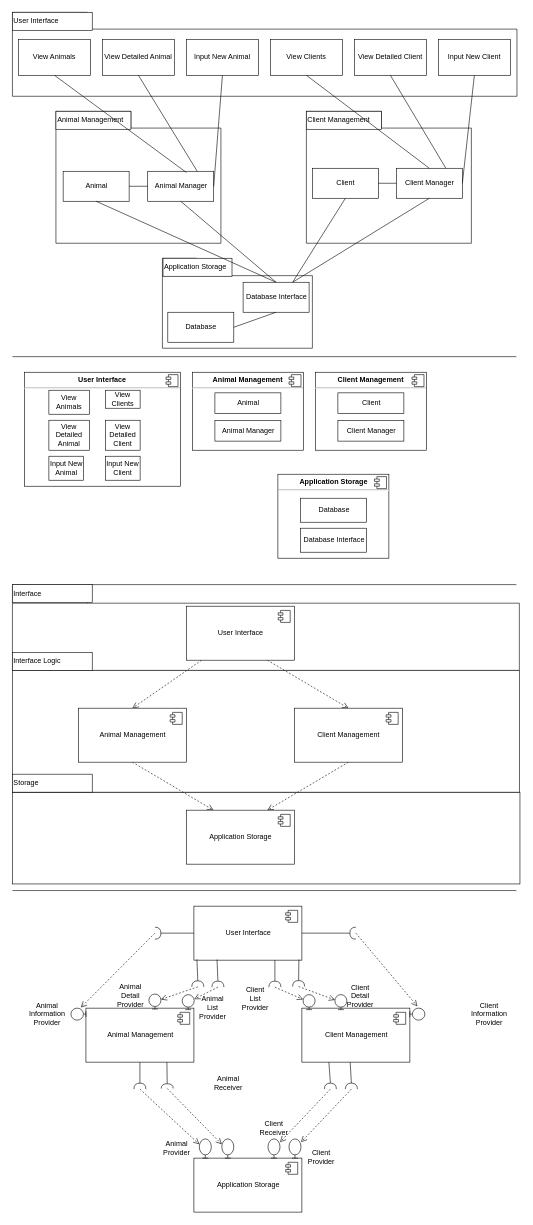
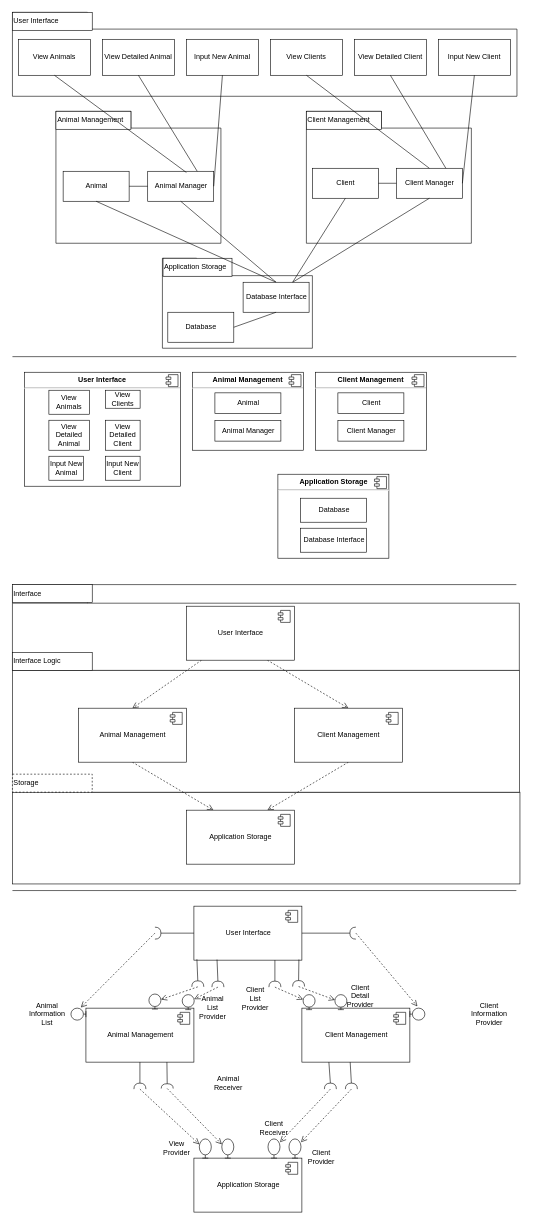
(52, 783) -> (52, 783)
(131, 996) -> none
(47, 1014) -> (47, 1014)
(177, 1149) -> (177, 1149)
